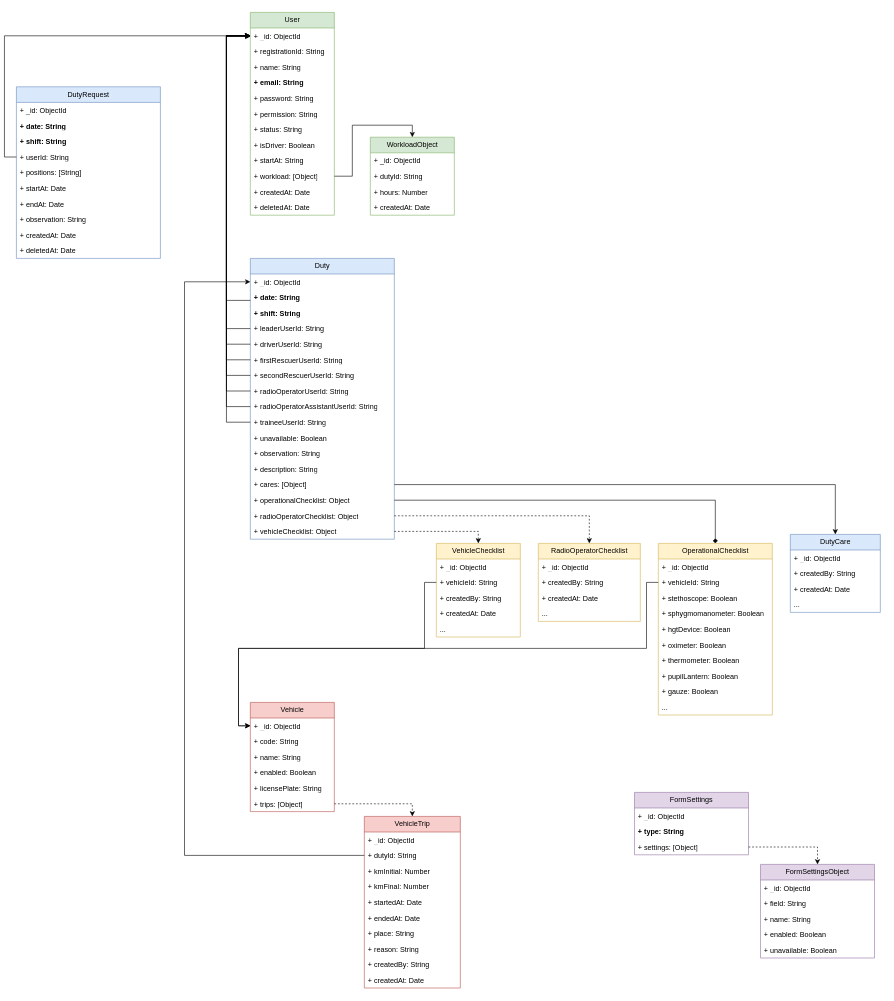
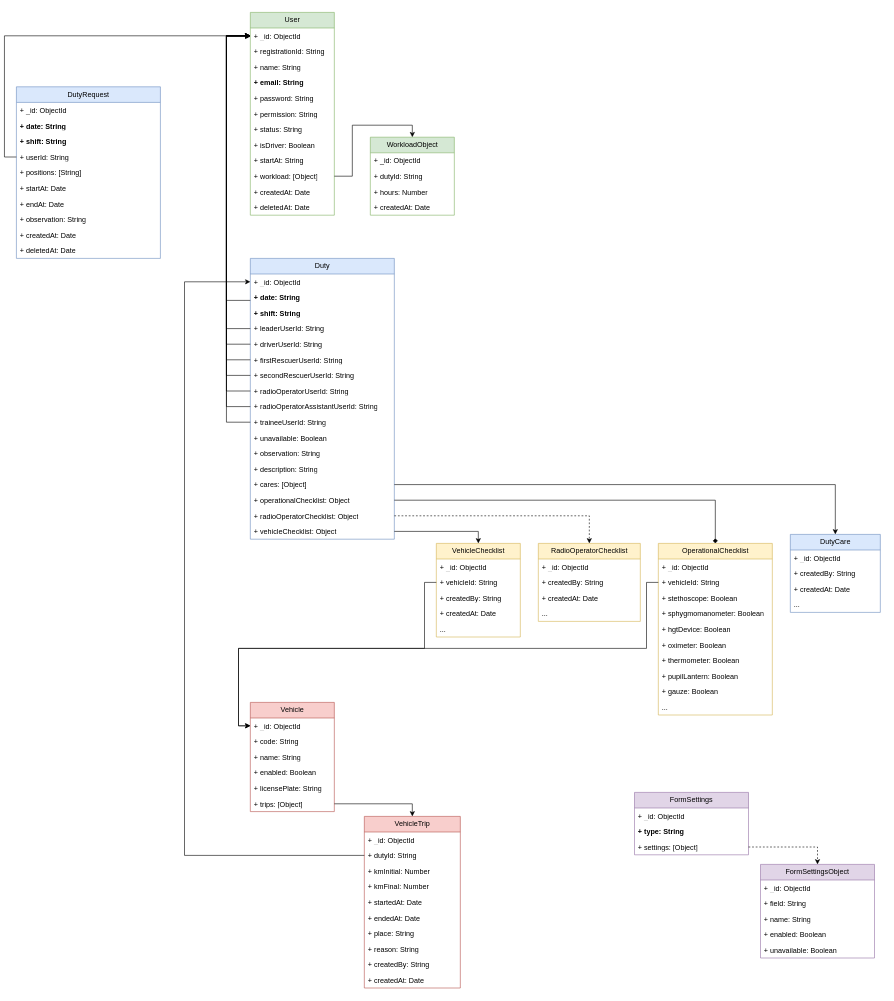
(441, 531) -> (441, 531)
(378, 804) -> (378, 804)
